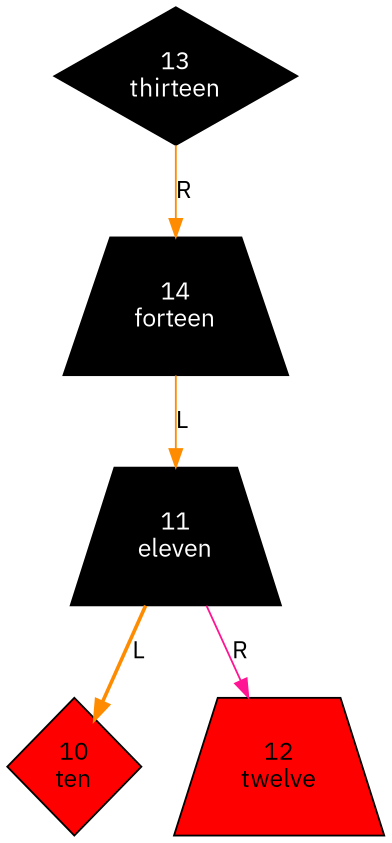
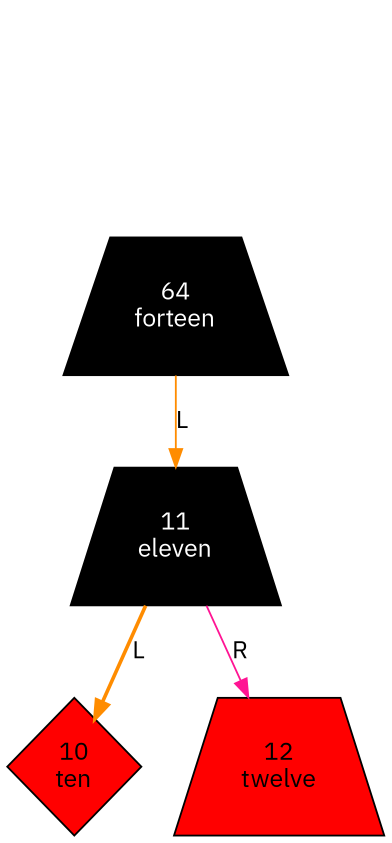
(176, 76) -> none
(176, 306) -> (176, 306)
